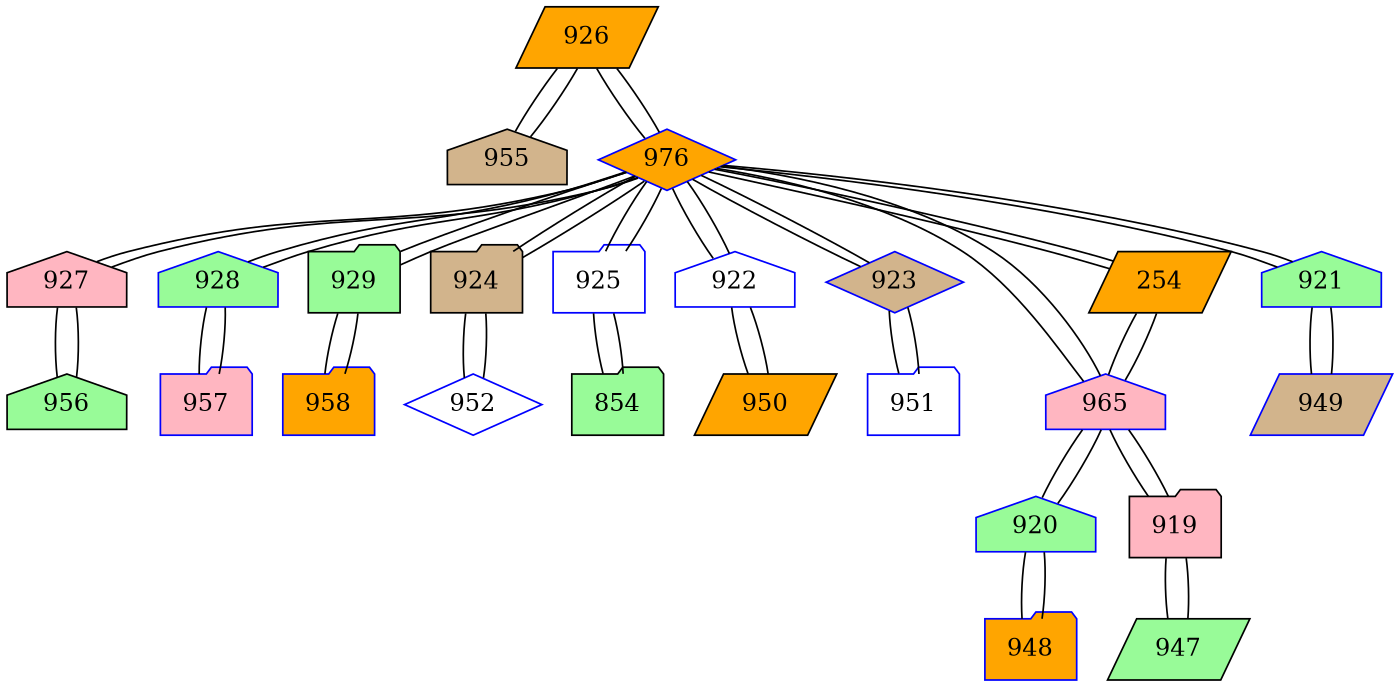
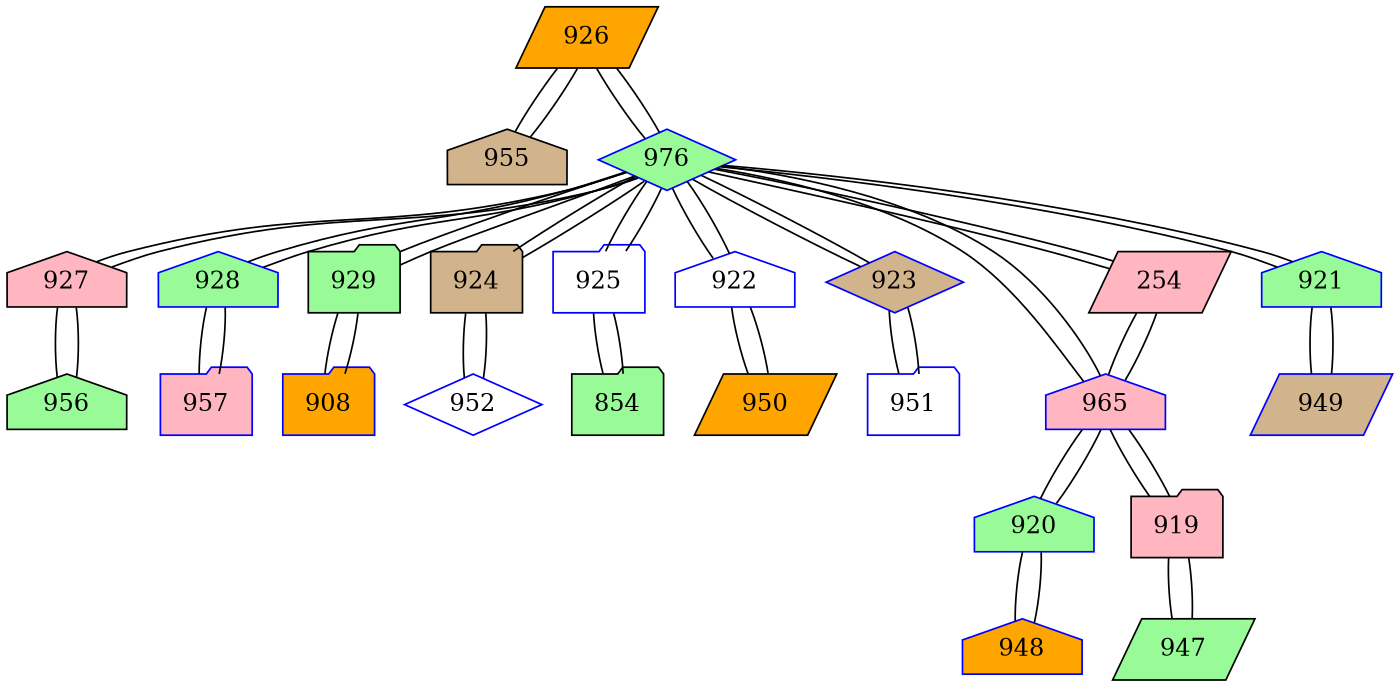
(667, 160) -> (667, 160)
(1160, 282) -> (1160, 282)
(329, 405) -> (329, 405)
(1031, 649) -> (1022, 649)
